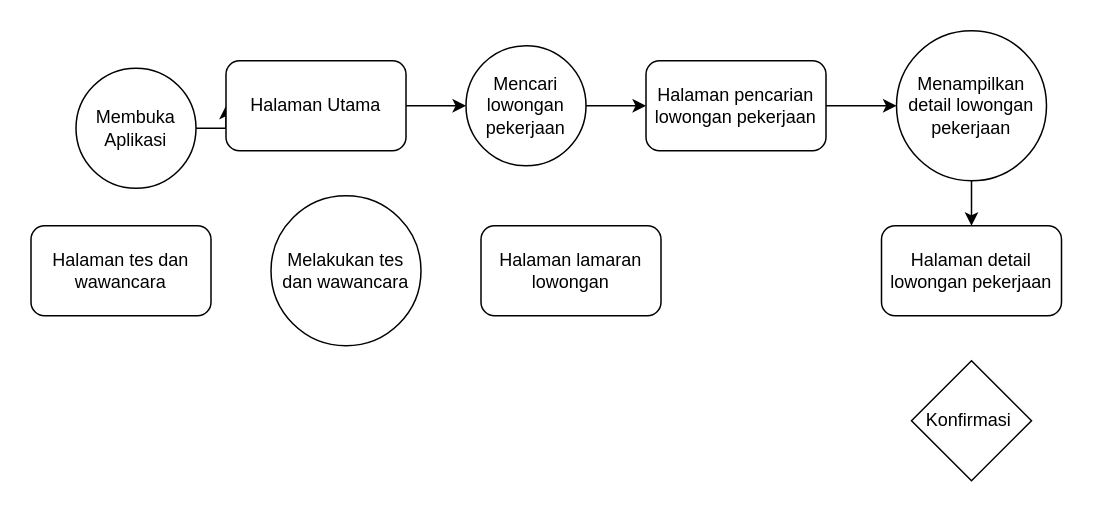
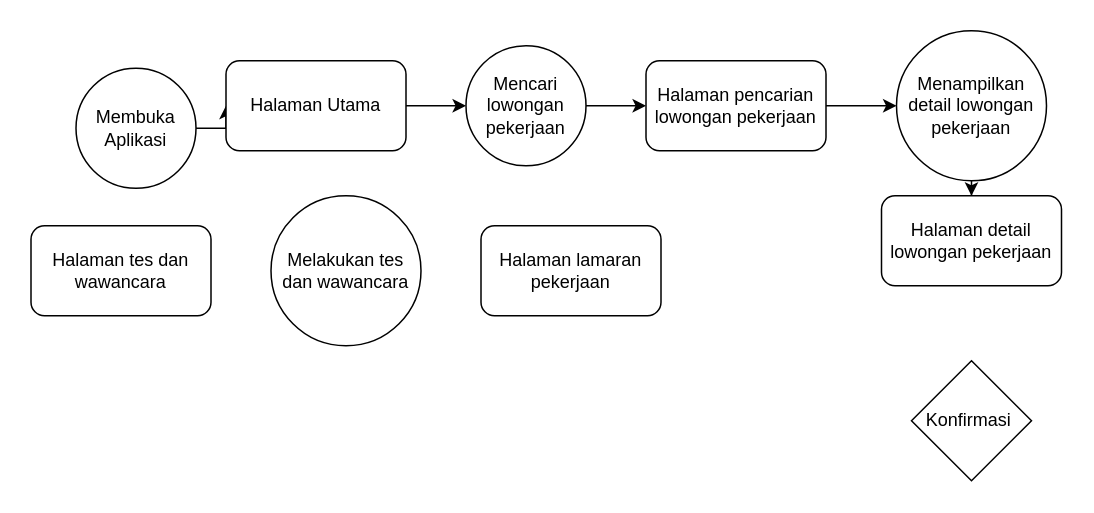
(571, 271) -> (571, 271)
(971, 271) -> (971, 241)
